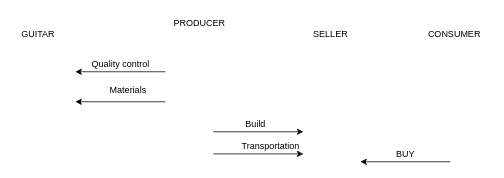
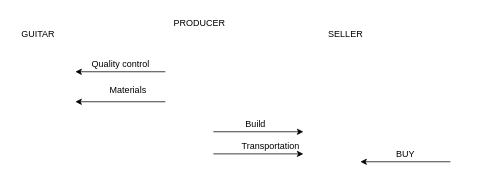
(330, 34) -> (345, 34)
(454, 34) -> none
